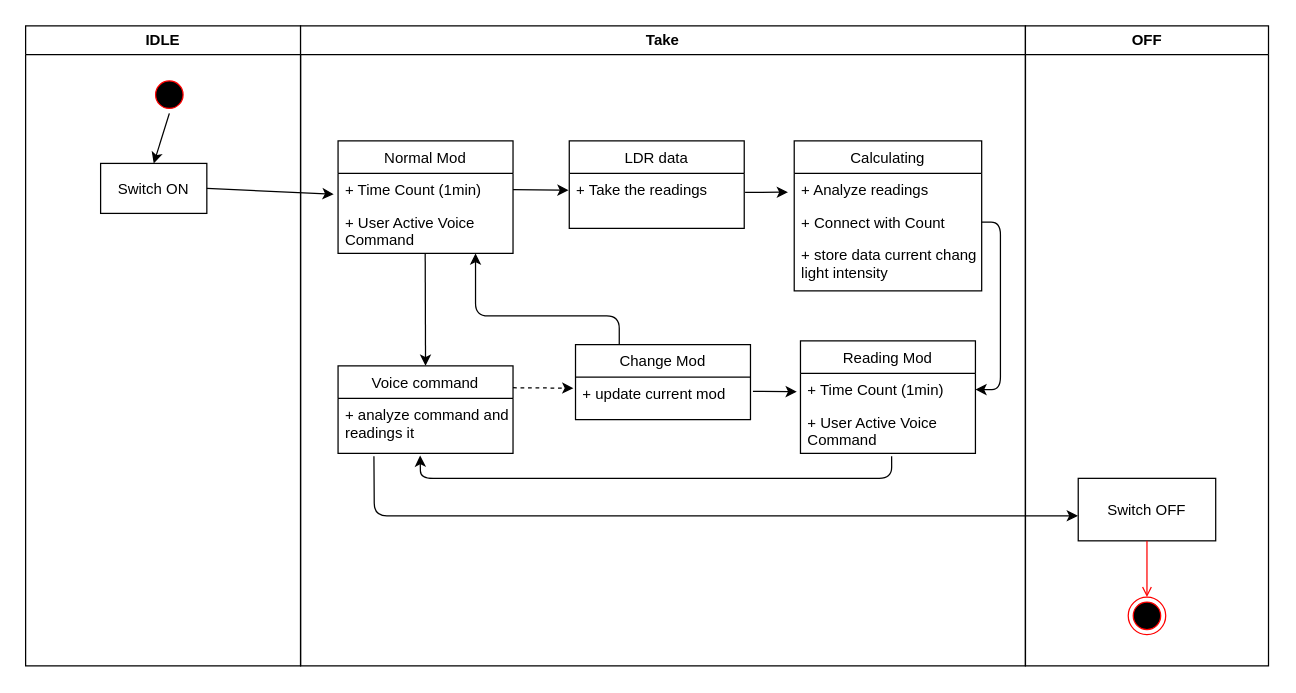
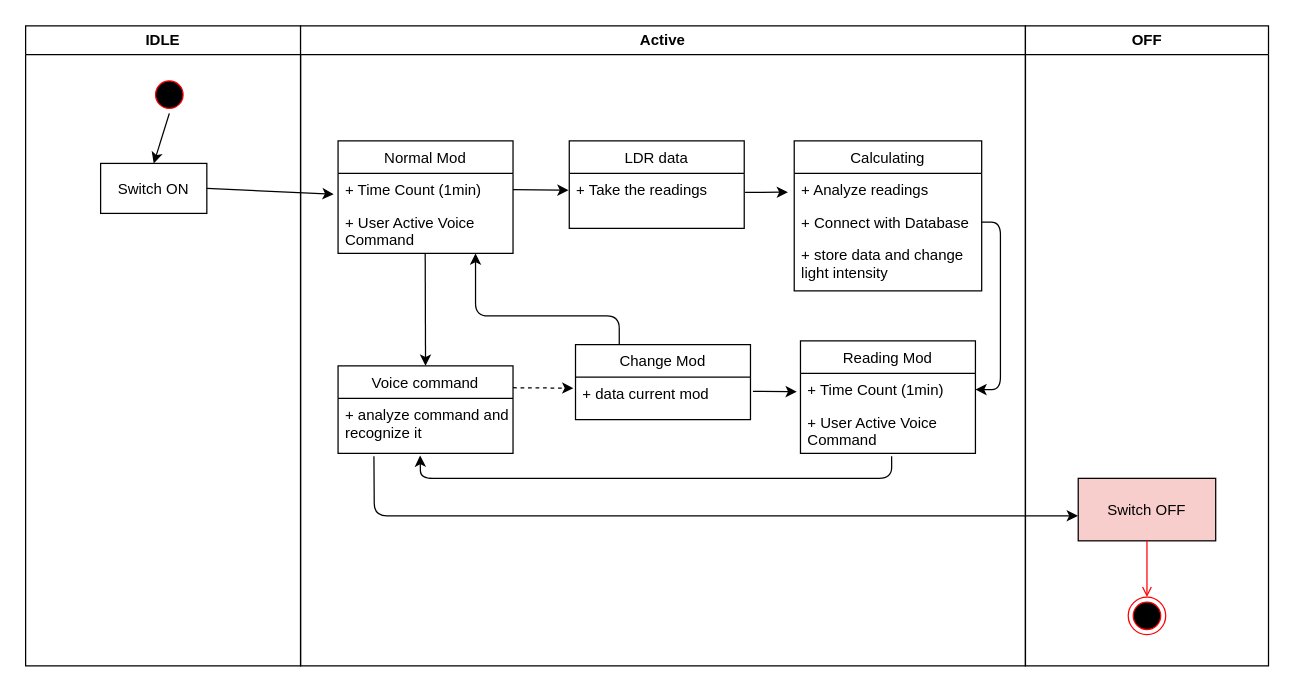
(663, 41) -> (663, 41)
(877, 223) -> (890, 223)
(909, 255) -> (892, 255)
(661, 394) -> (652, 394)
(425, 415) -> (425, 415)
(1147, 509) -> (1147, 509)
